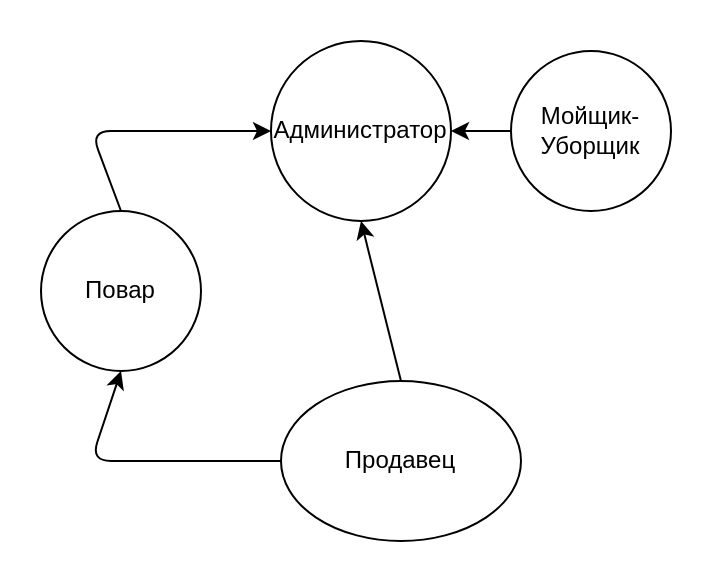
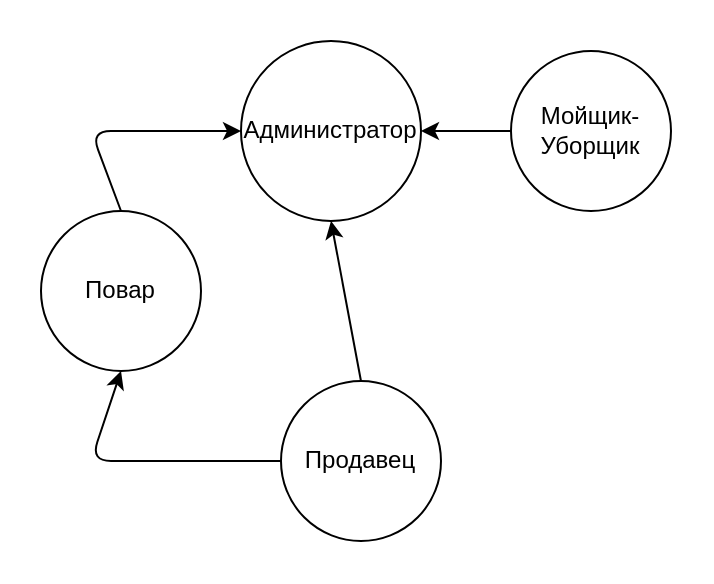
(361, 131) -> (331, 131)
(401, 461) -> (361, 461)
